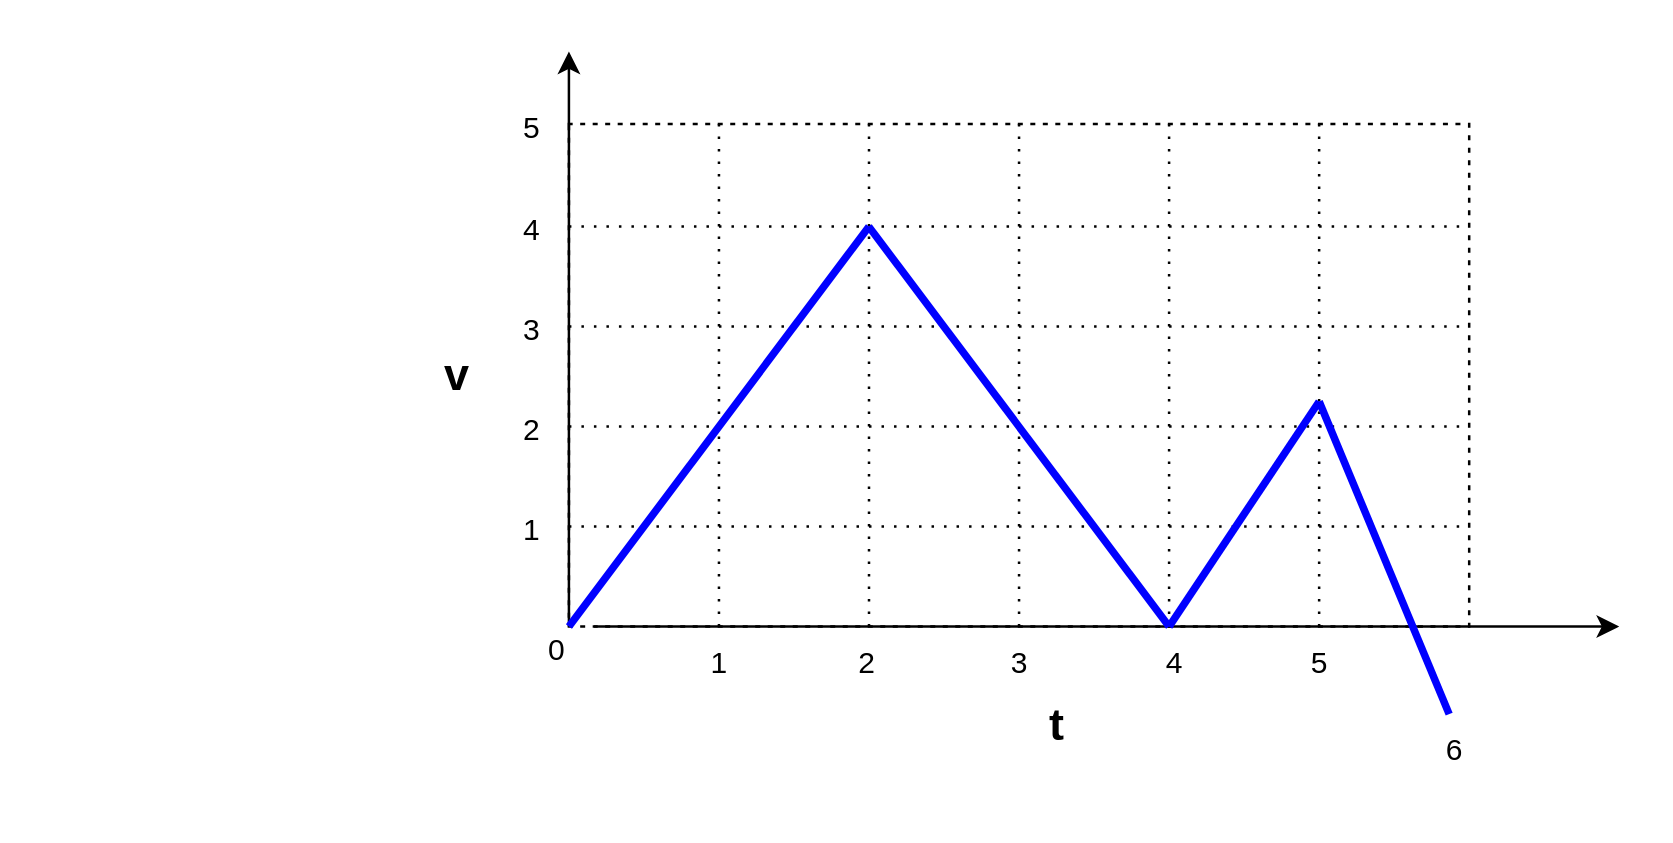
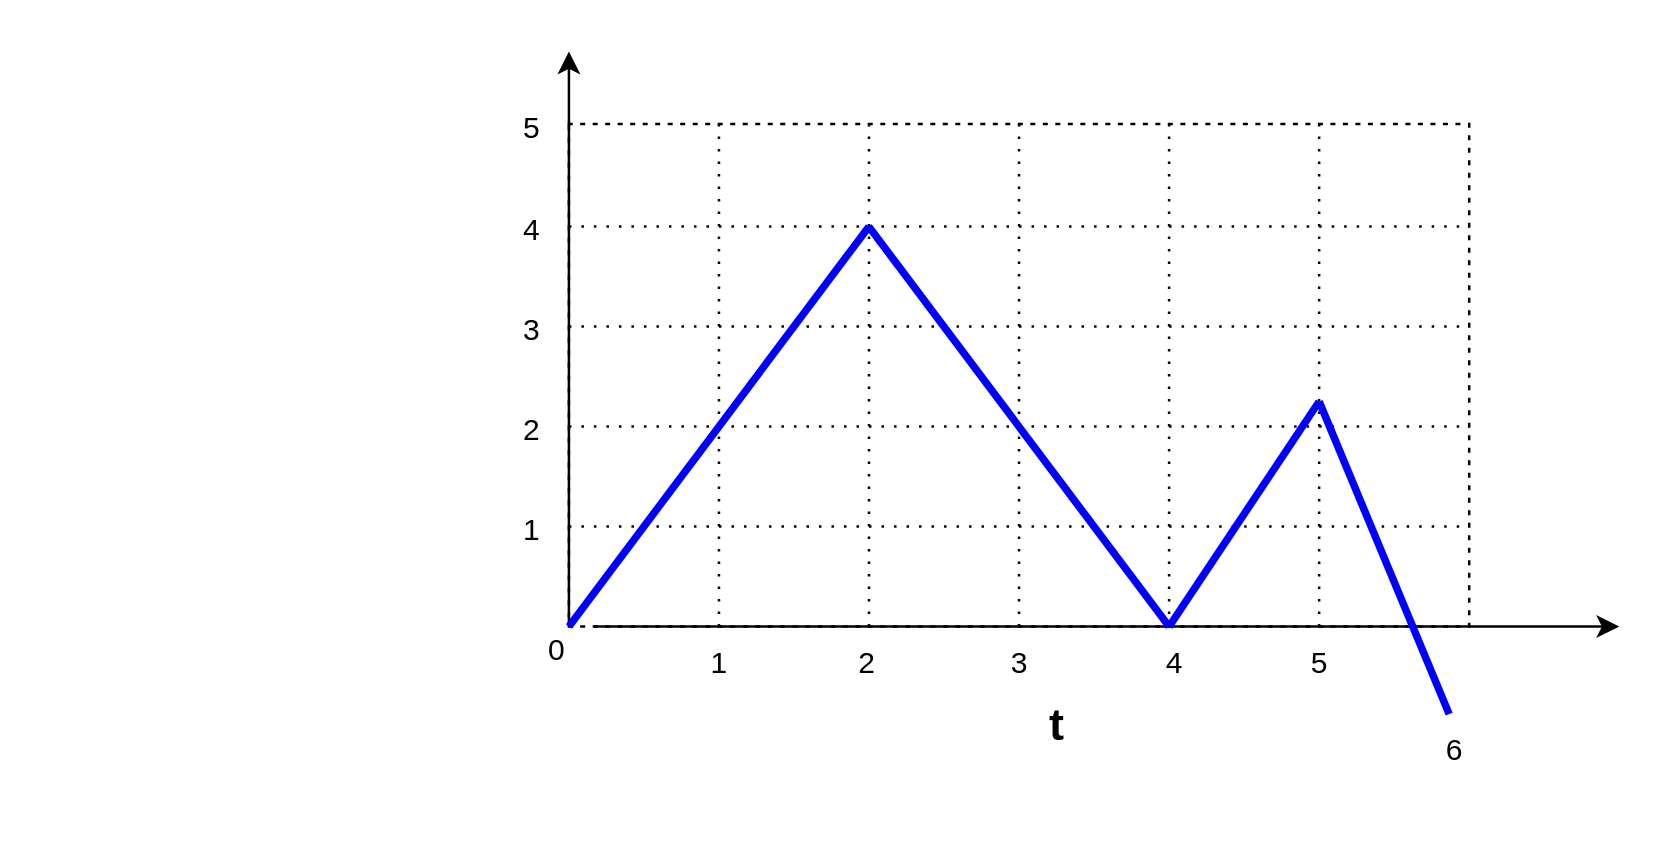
(456, 375) -> none
